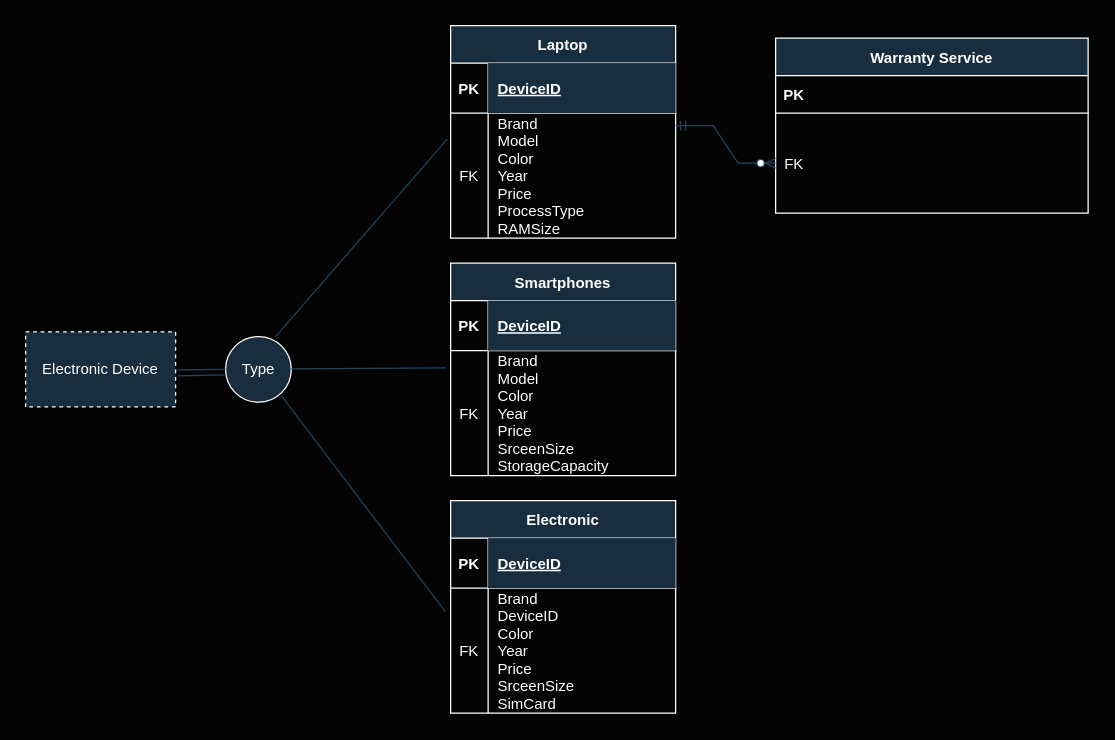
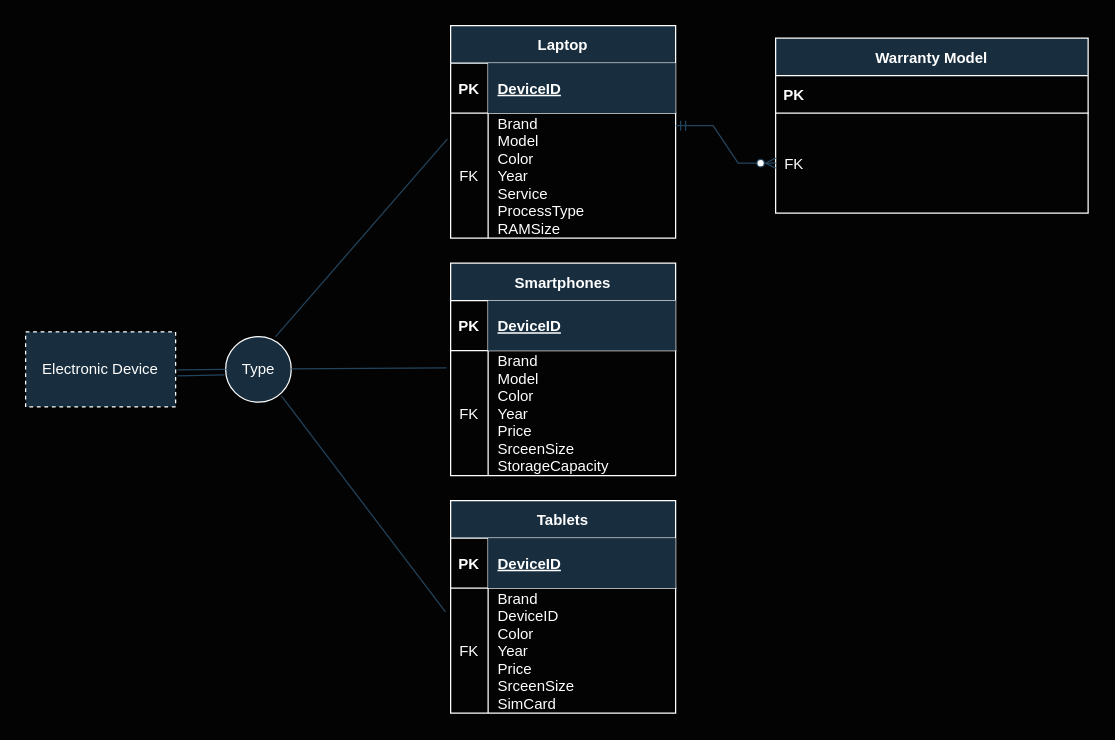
(931, 58) -> (931, 58)
(519, 124) -> (519, 124)
(563, 520) -> (563, 520)
